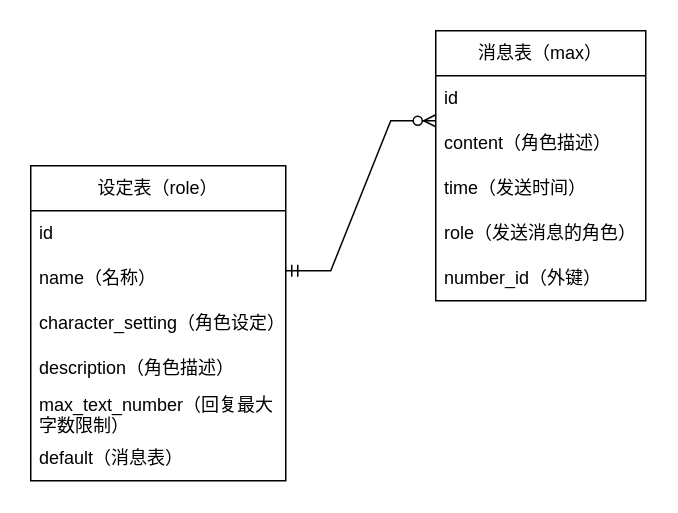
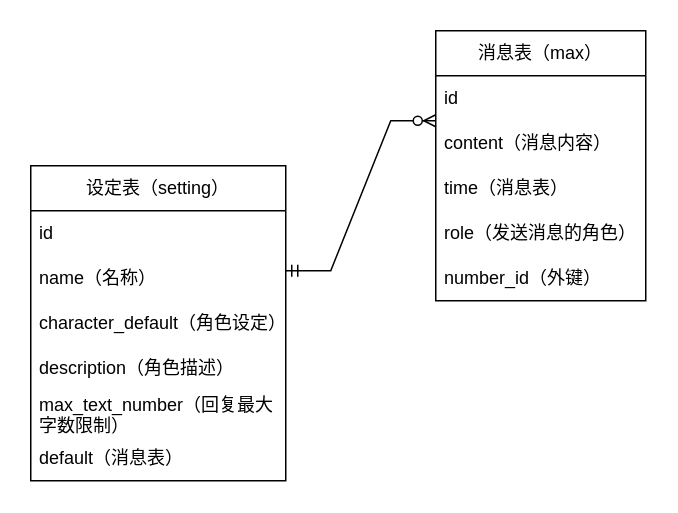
(534, 143) -> (534, 143)
(158, 188) -> (158, 188)
(517, 188) -> (508, 188)
(160, 323) -> (160, 323)
